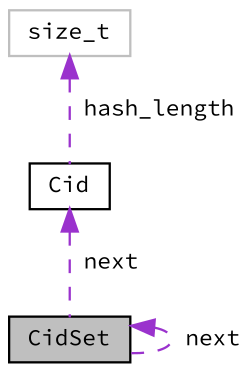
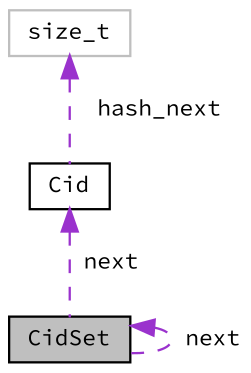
(153, 110) -> (153, 110)
